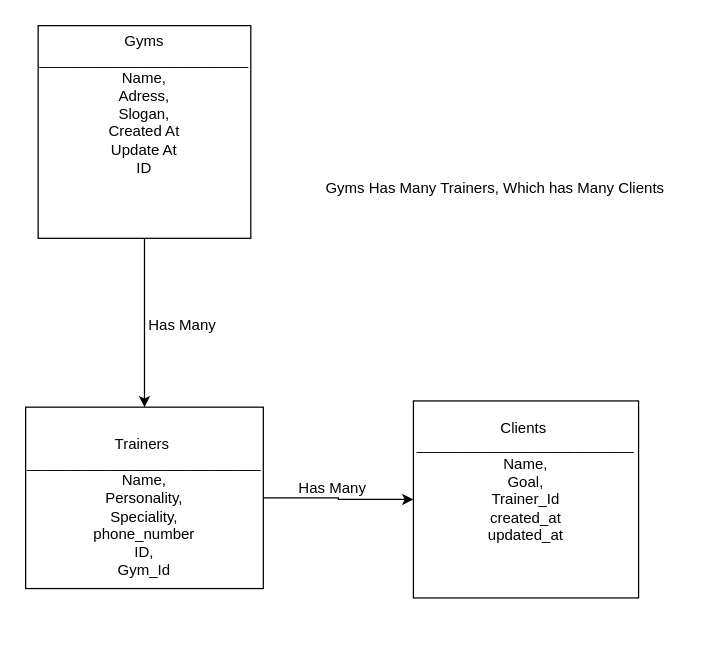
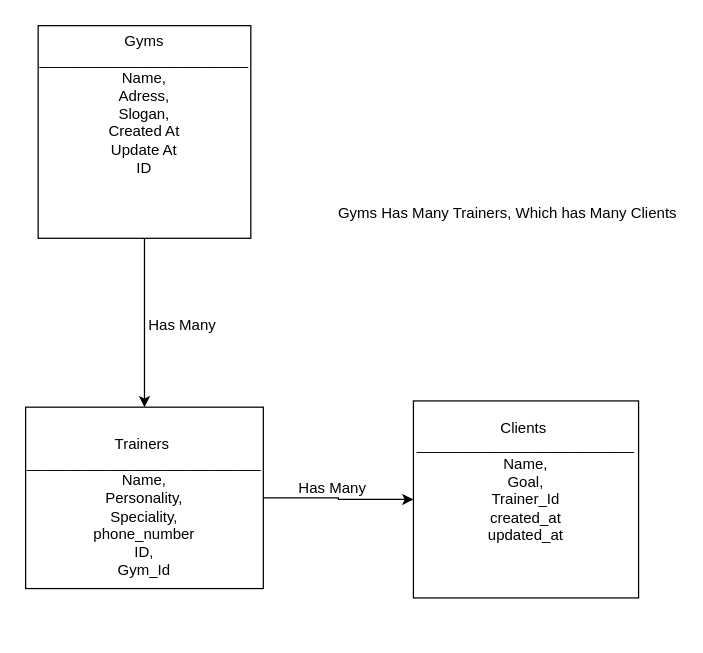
(494, 188) -> (507, 213)
